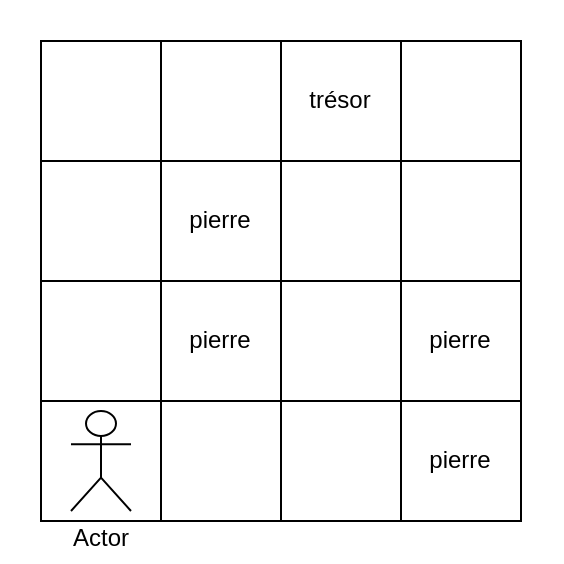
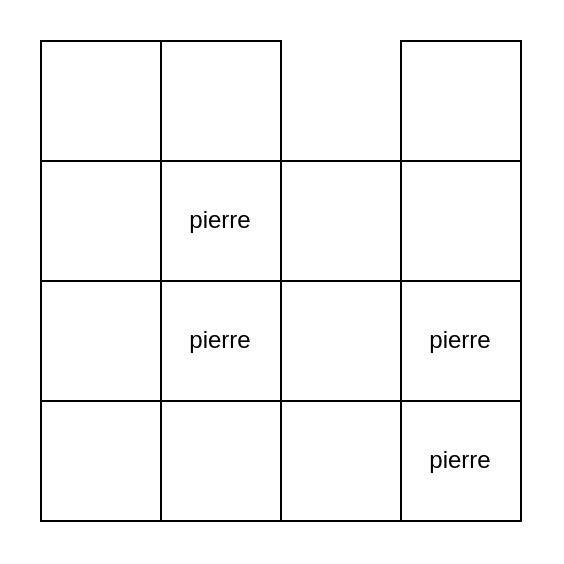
(341, 101) -> none
(101, 461) -> none
